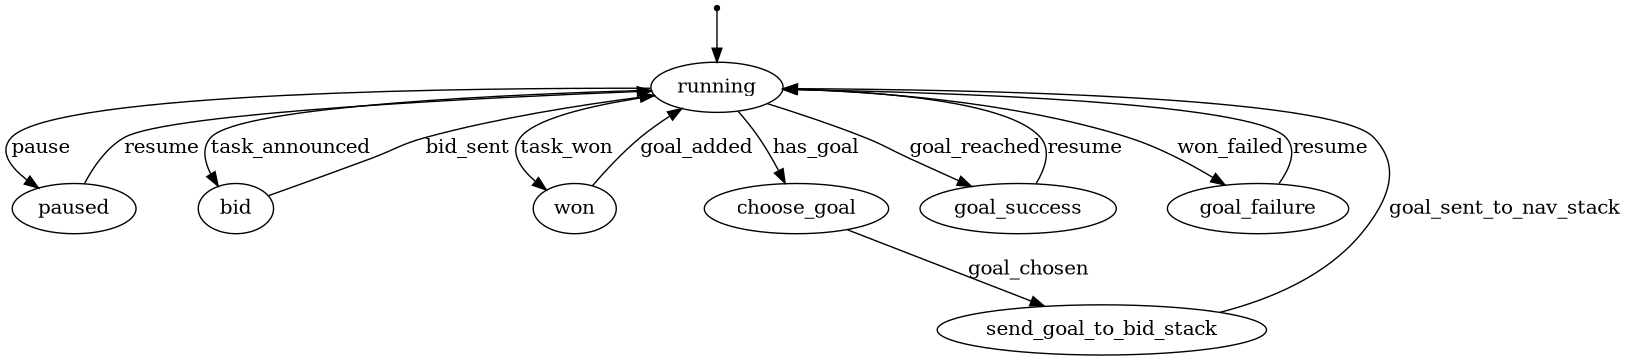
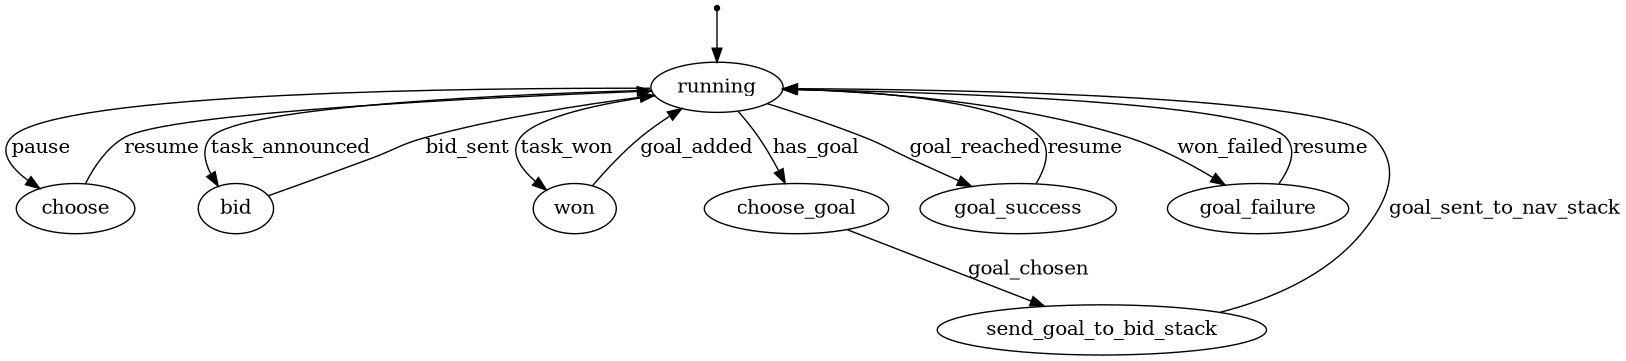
(74, 209) -> (76, 209)
